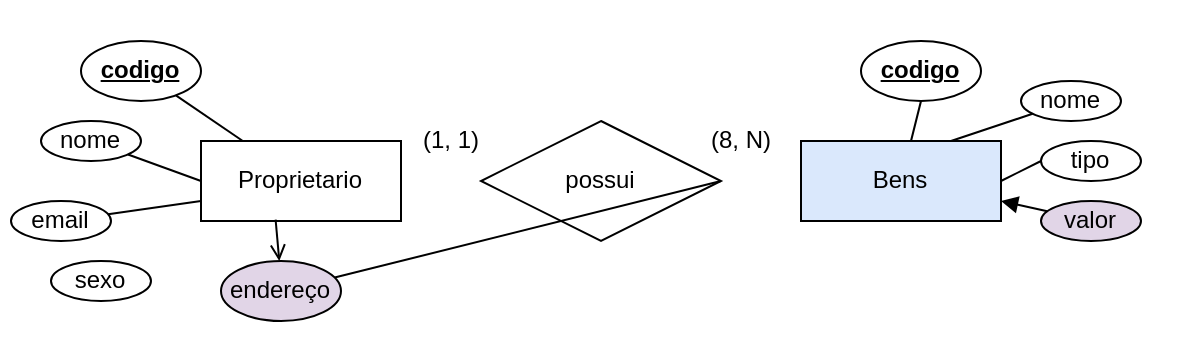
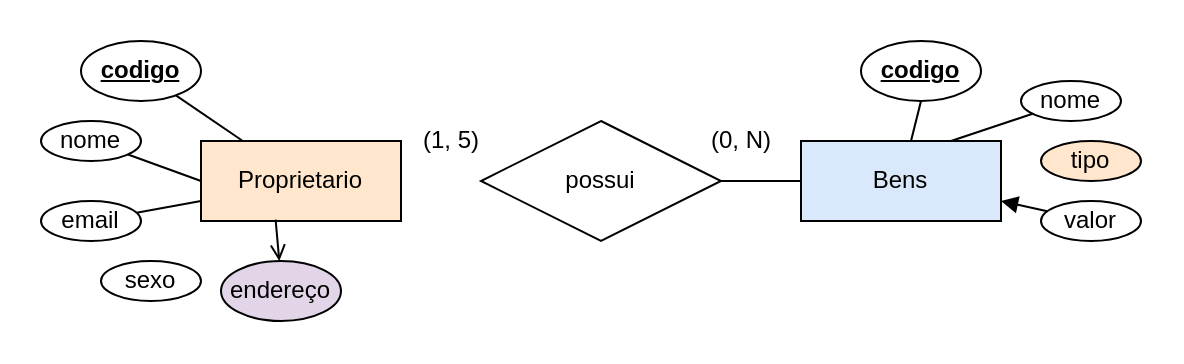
(452, 141) -> (452, 141)
(742, 141) -> (742, 141)
(1091, 161) -> (1091, 161)
(1021, 171) -> none
(301, 181) -> (301, 181)
(61, 221) -> (91, 221)
(1091, 221) -> (1091, 221)
(528, 229) -> (761, 181)
(101, 281) -> (151, 281)
